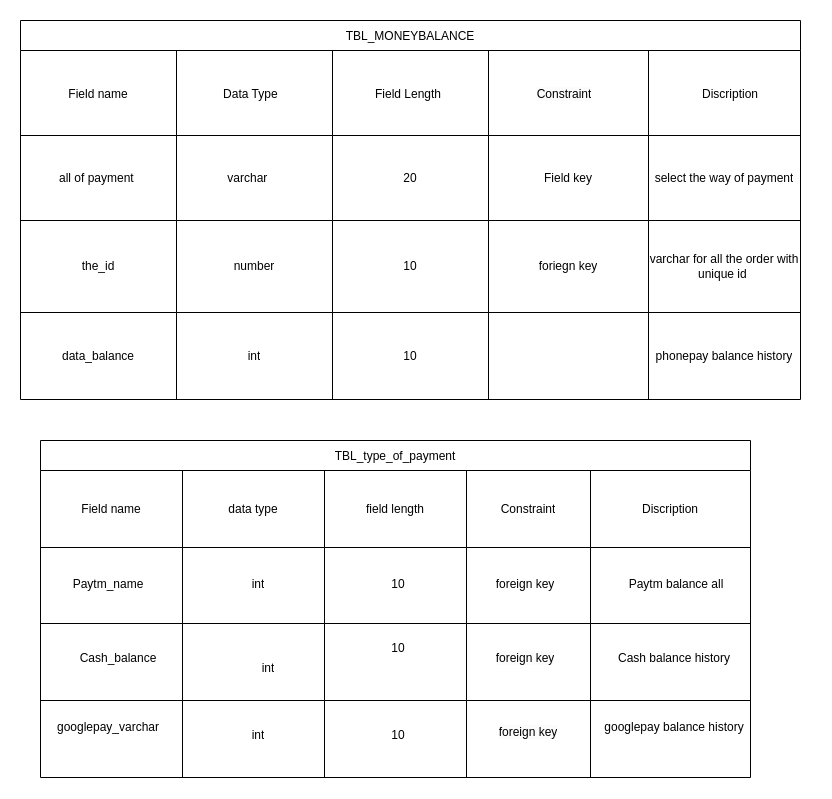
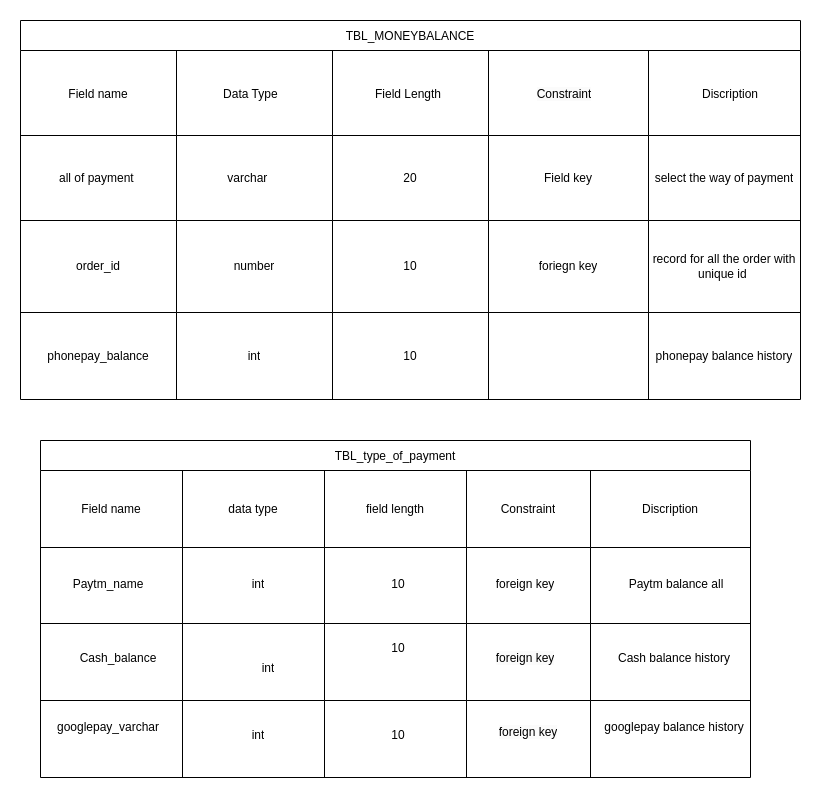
(99, 267) -> (99, 267)
(725, 267) -> (725, 267)
(99, 357) -> (99, 357)
